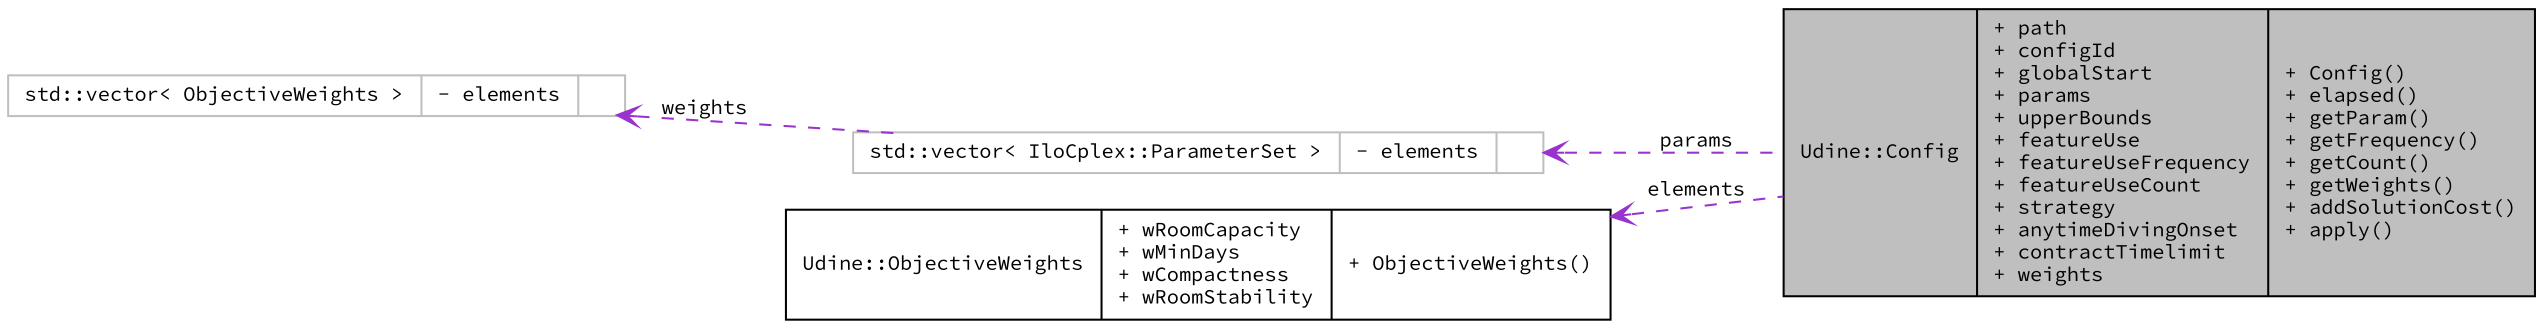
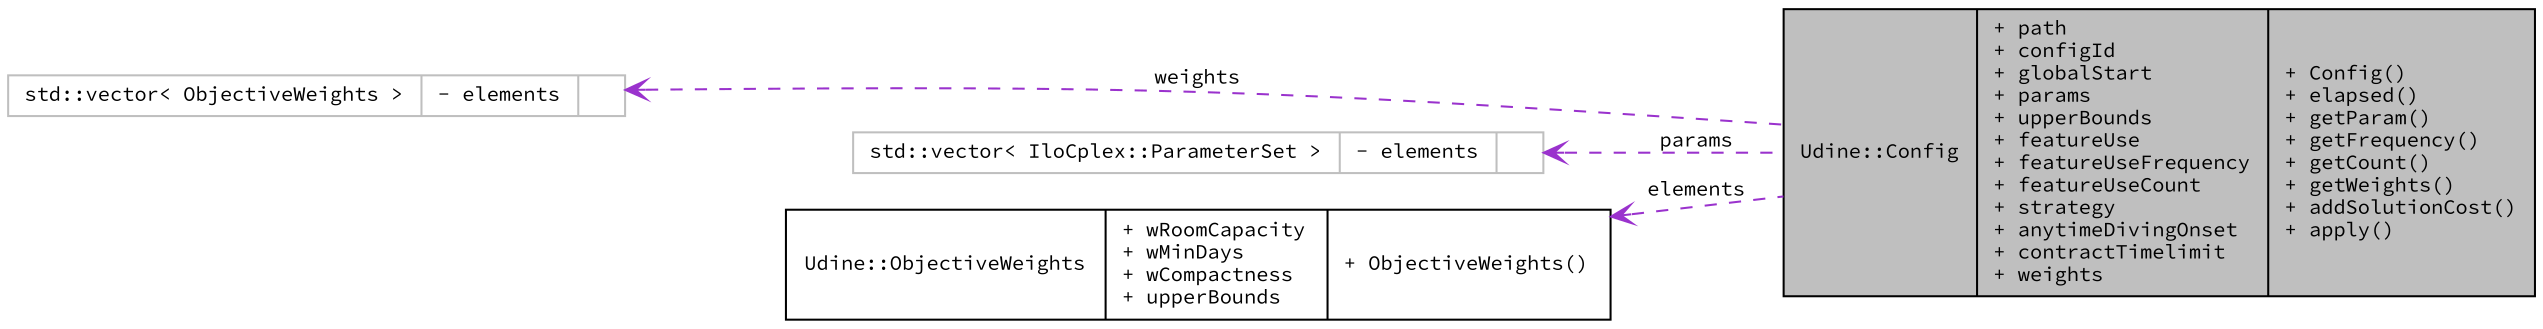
(768, 125) -> (1215, 93)
(1217, 297) -> (1202, 297)
